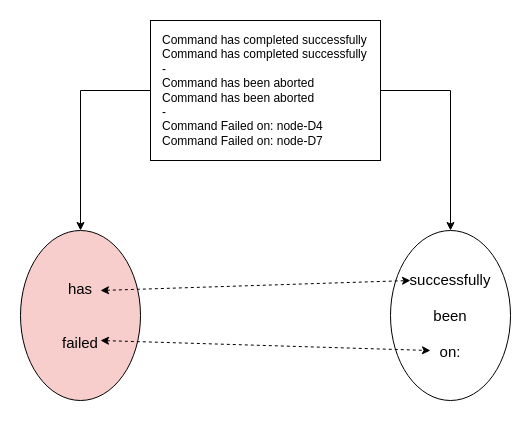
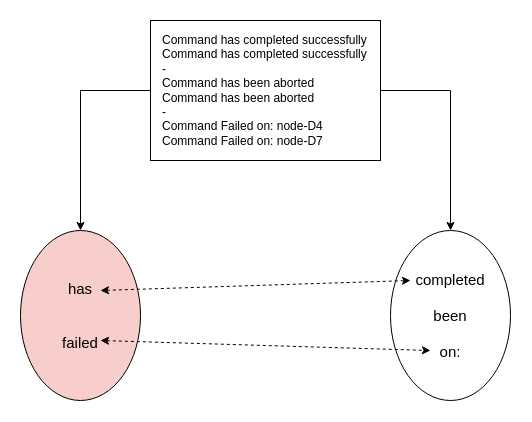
(451, 316) -> (451, 316)
